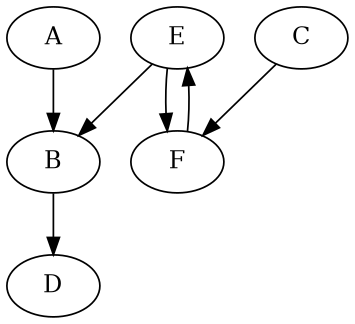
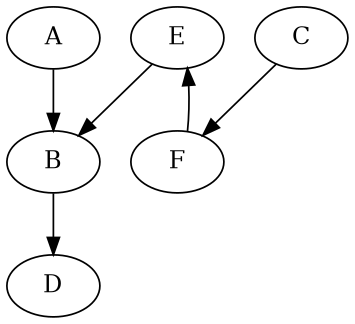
(166, 91) -> none
